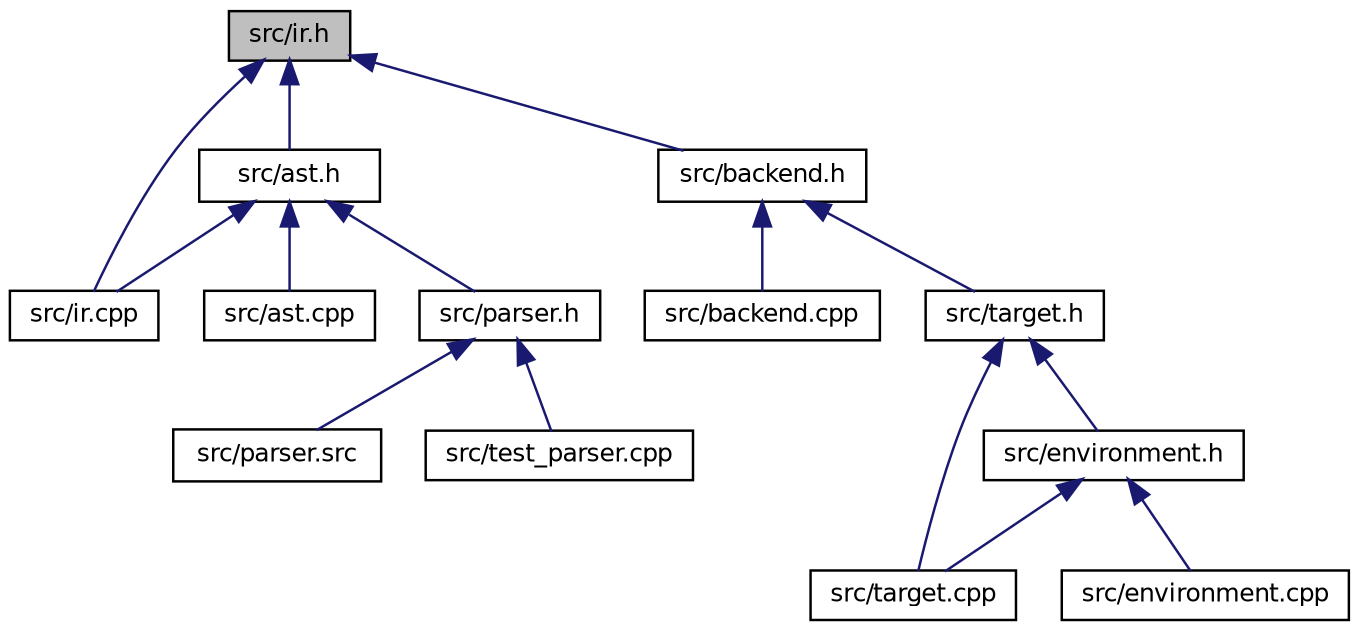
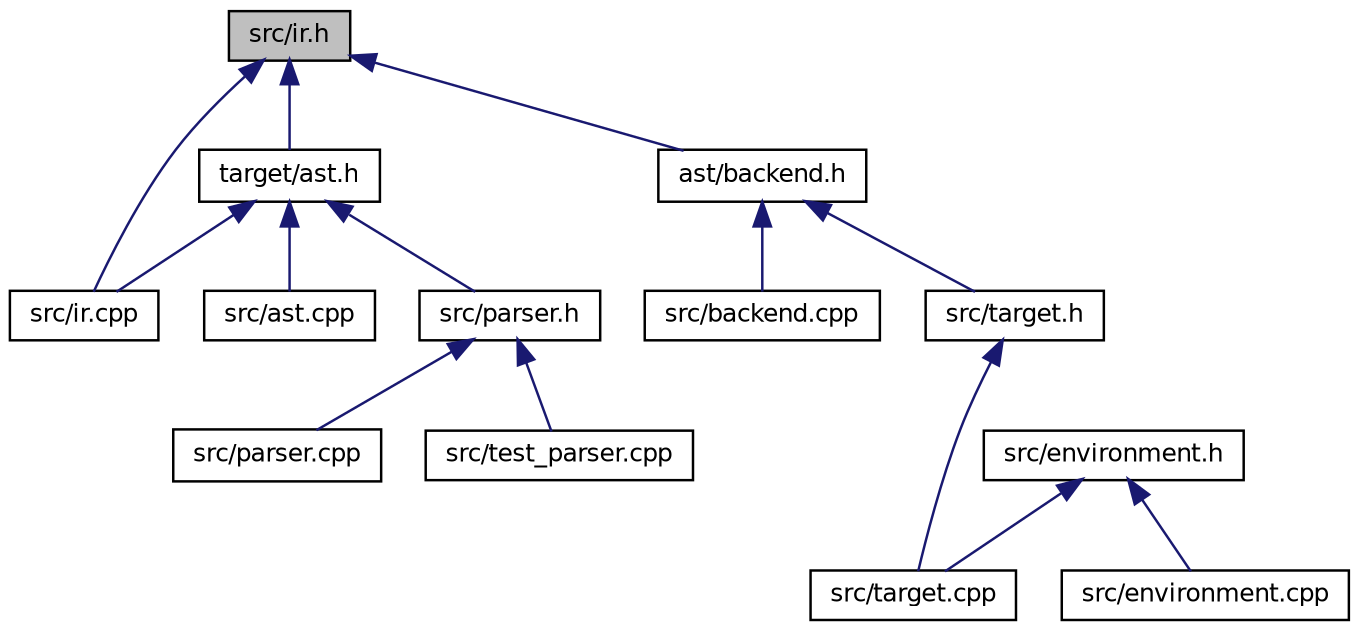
(290, 176) -> (290, 176)
(762, 176) -> (762, 176)
(1071, 395) -> none
(277, 455) -> (277, 455)
